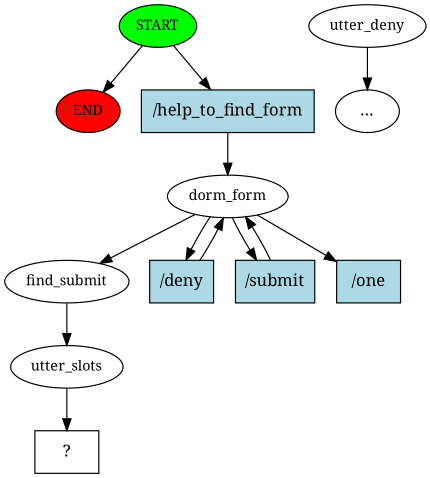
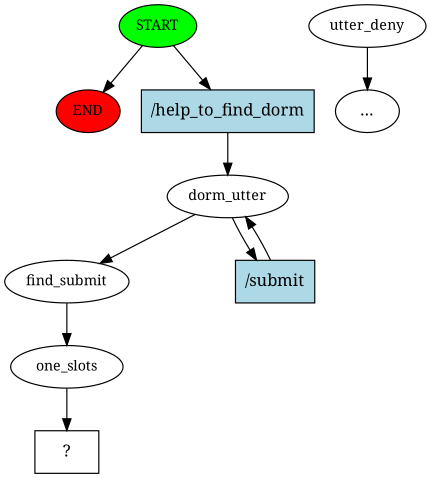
(228, 111) -> (228, 111)
(228, 196) -> (228, 196)
(182, 282) -> none
(369, 282) -> none
(67, 367) -> (67, 367)
